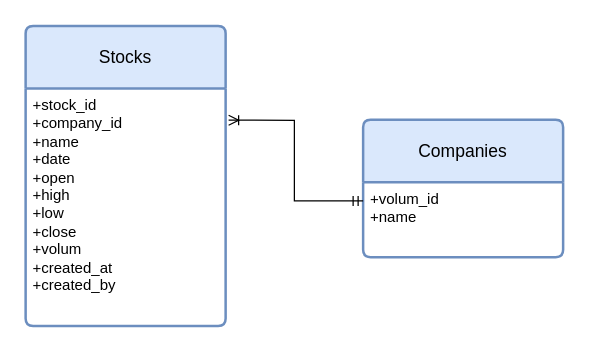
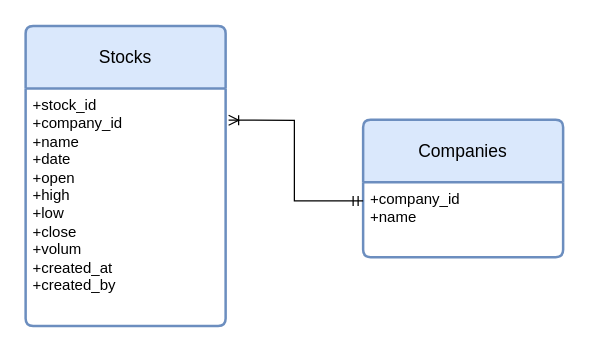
(405, 209) -> (415, 209)
